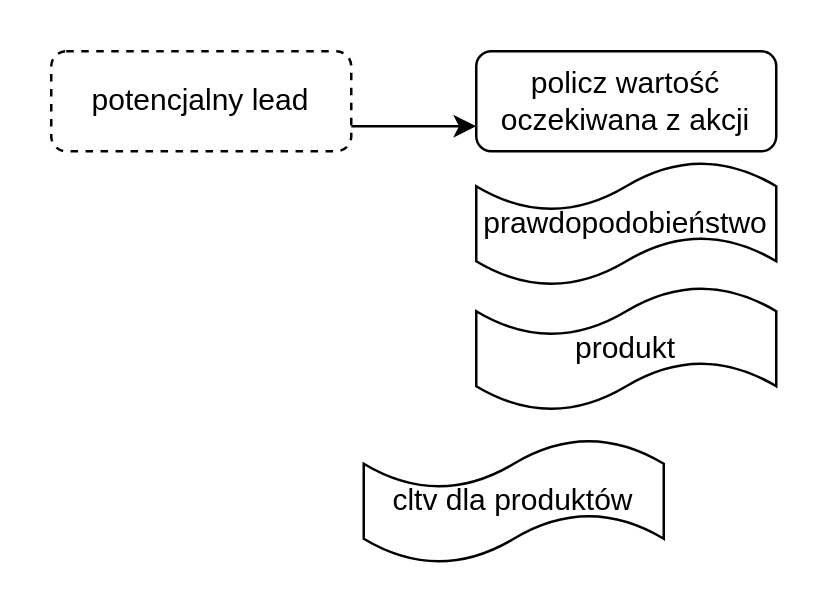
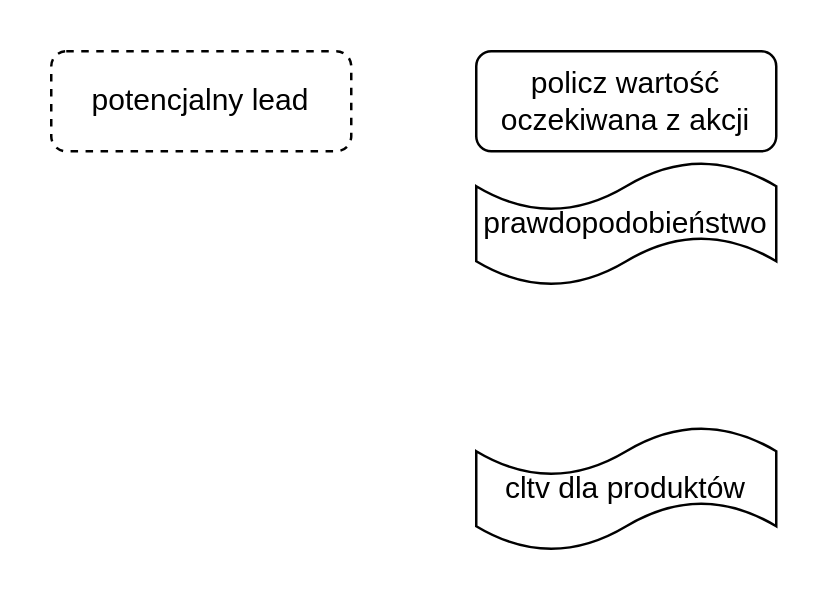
(405, 126) -> none
(626, 349) -> none
(514, 501) -> (626, 489)
